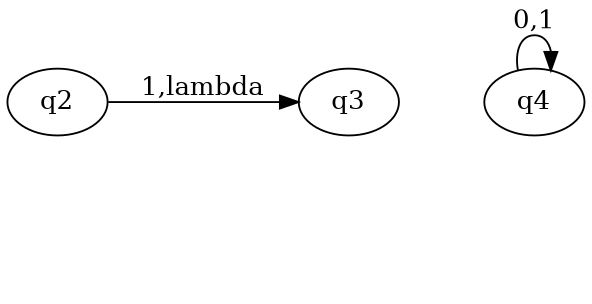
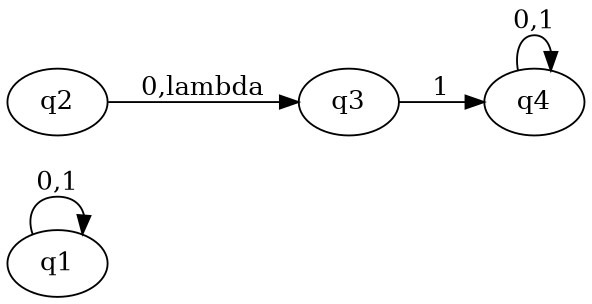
(203, 88) -> (203, 88)
none -> (432, 102)
none -> (58, 263)
